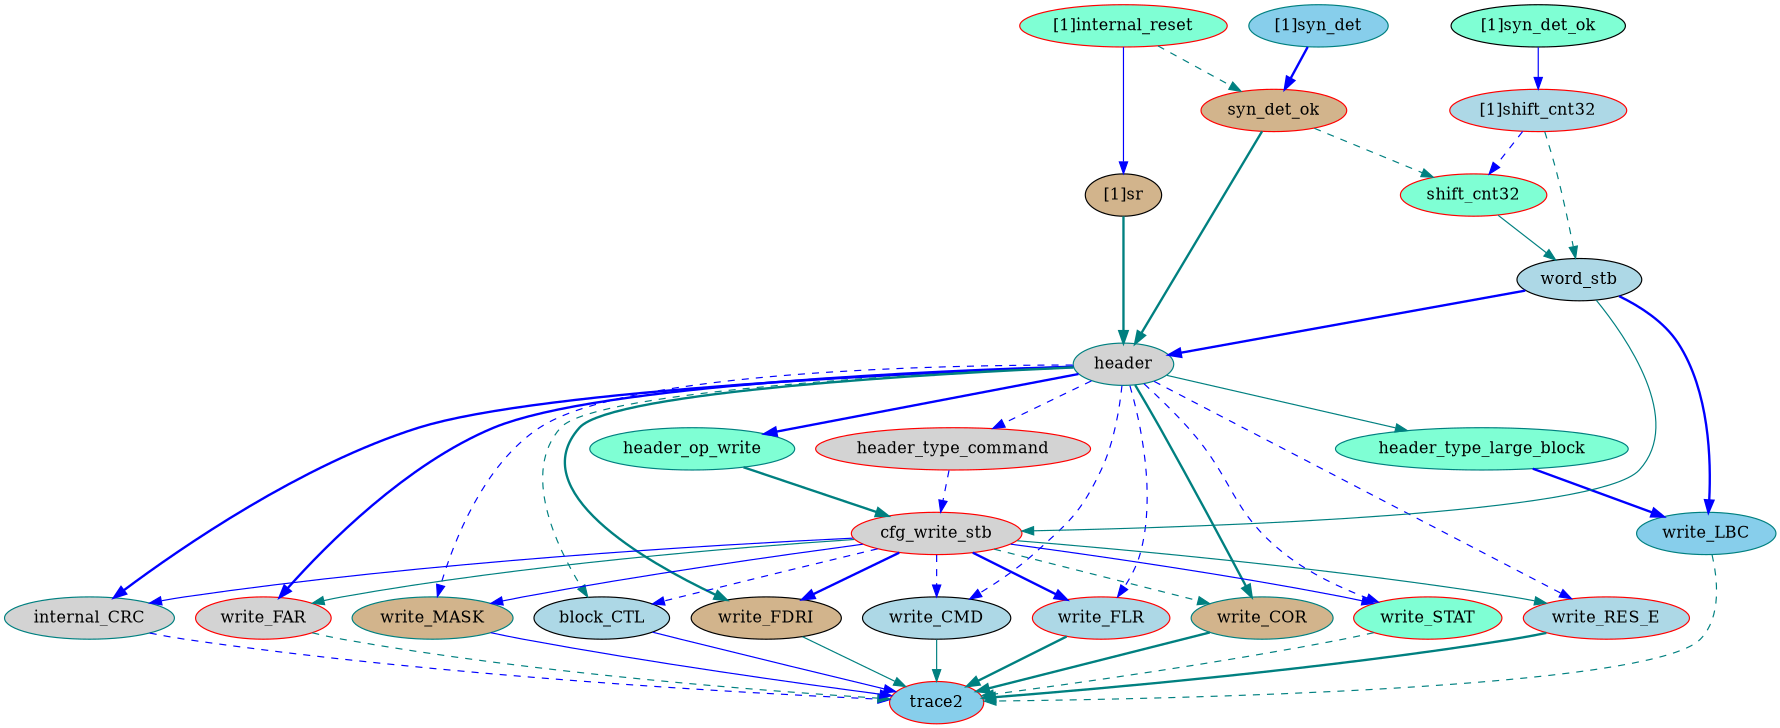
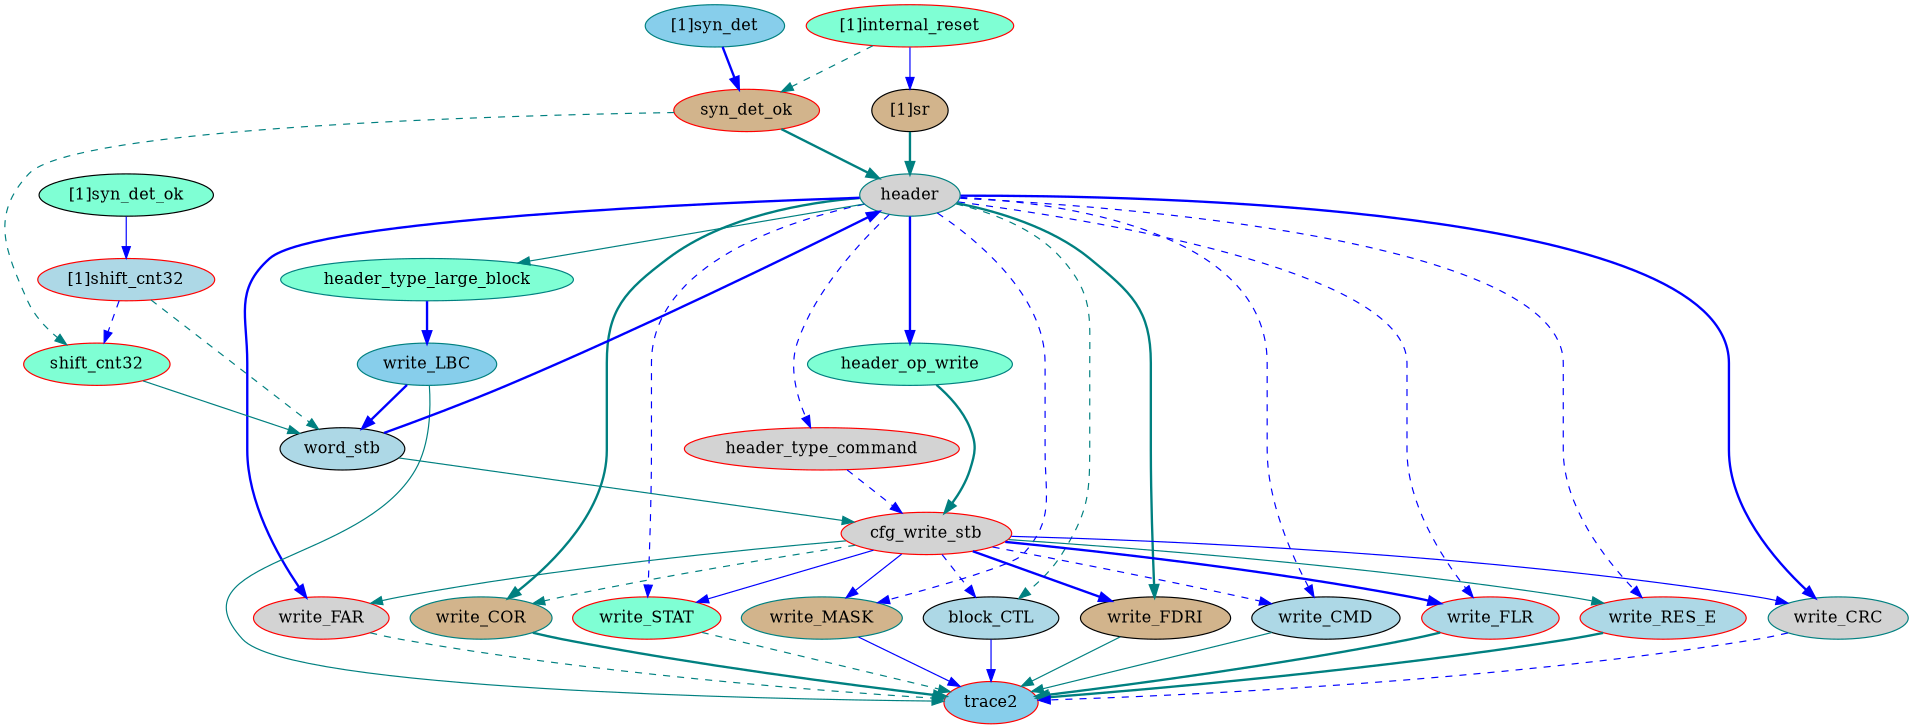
(1696, 382) -> (389, 402)
(89, 618) -> (1838, 618)
(1395, 688) -> (404, 677)
